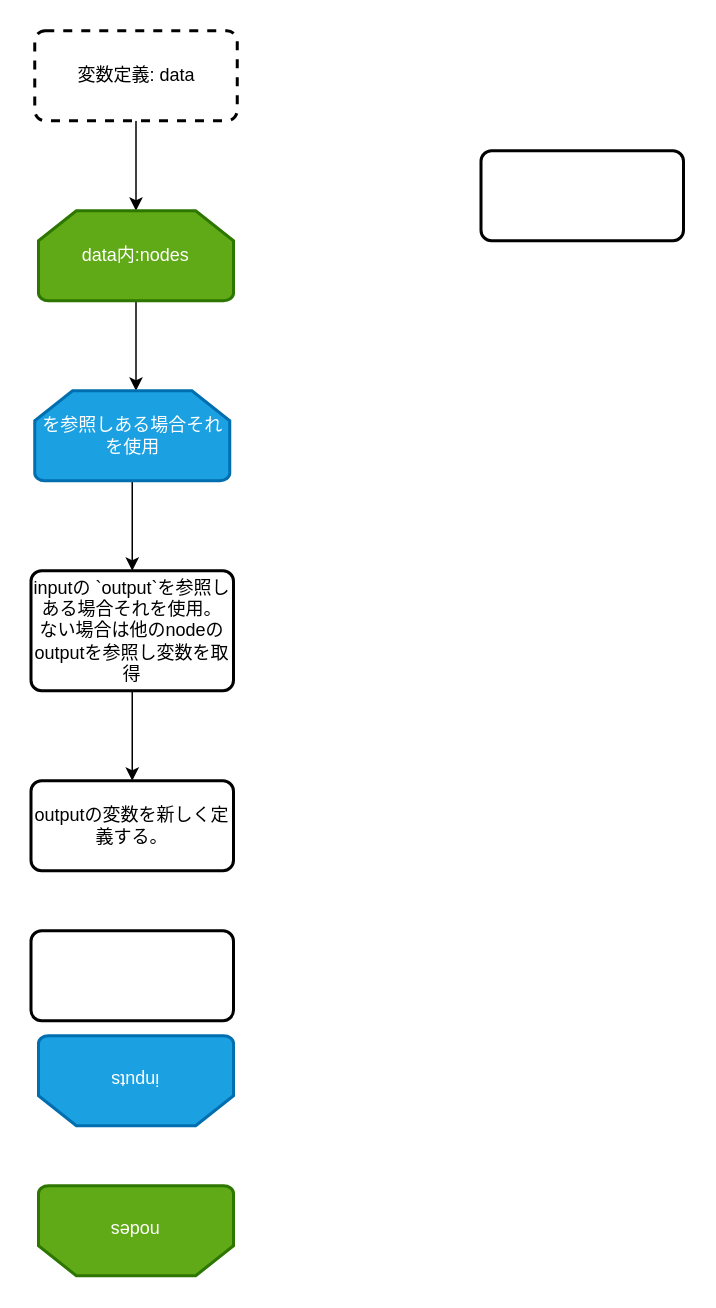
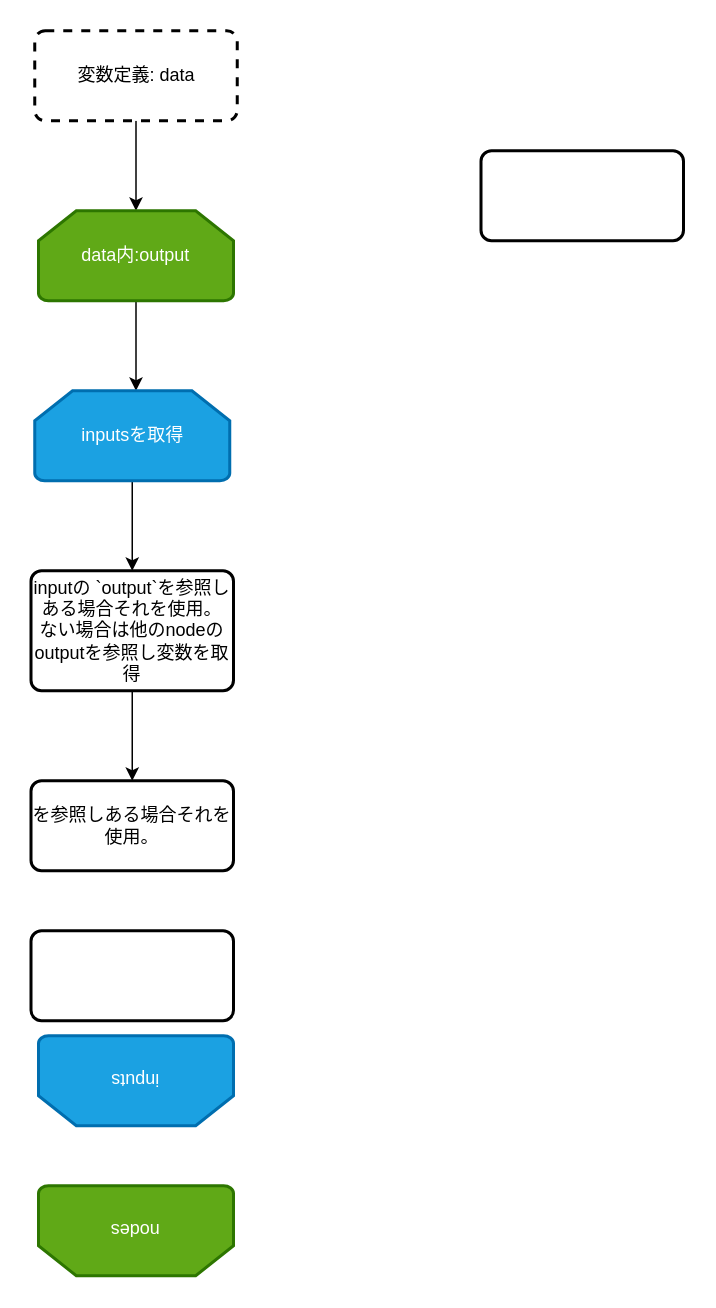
(136, 256) -> (136, 256)
(133, 436) -> (133, 436)
(132, 826) -> (132, 826)
